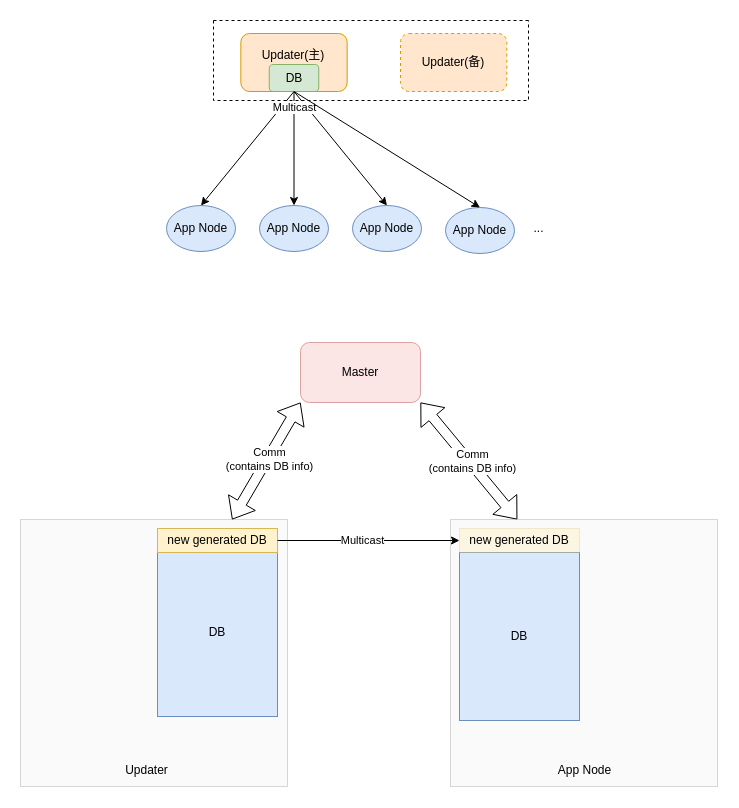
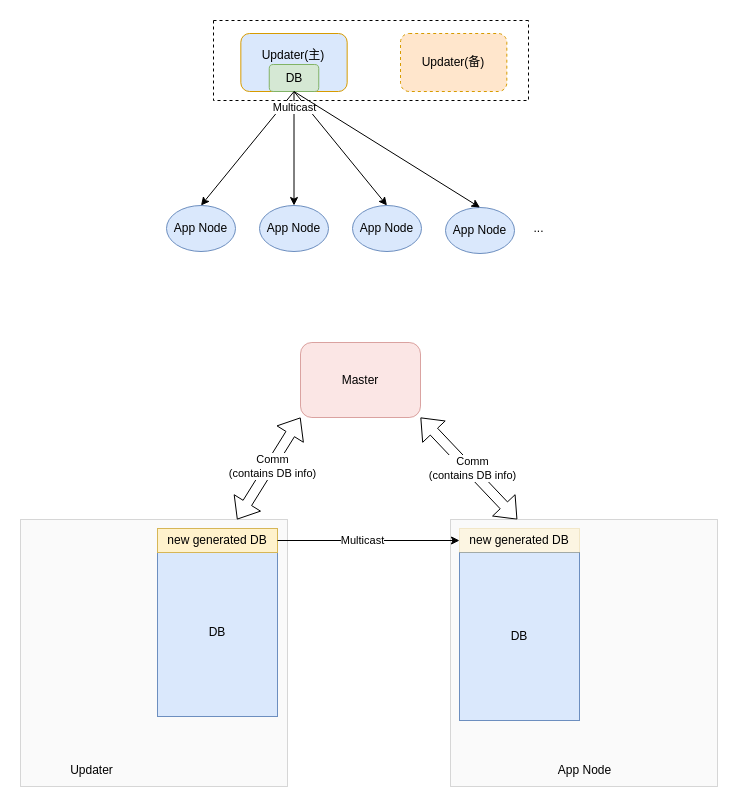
(294, 63) -> (294, 63)
(361, 373) -> (361, 380)
(146, 771) -> (91, 771)
